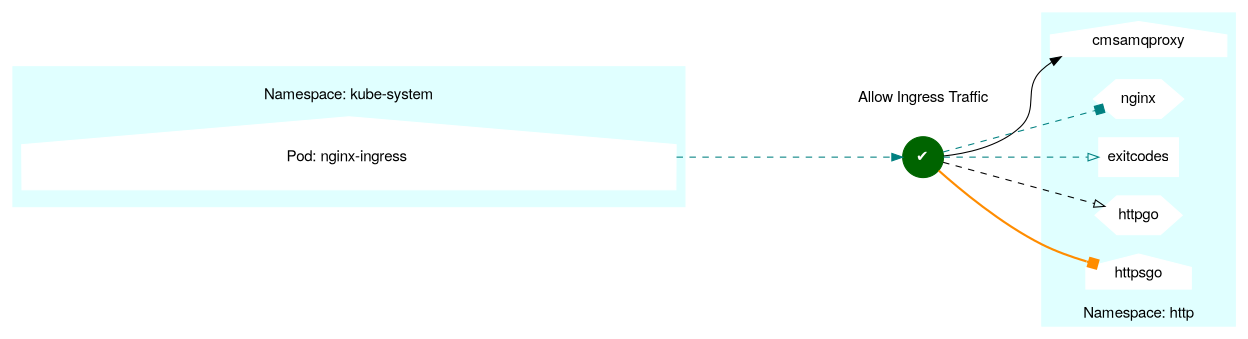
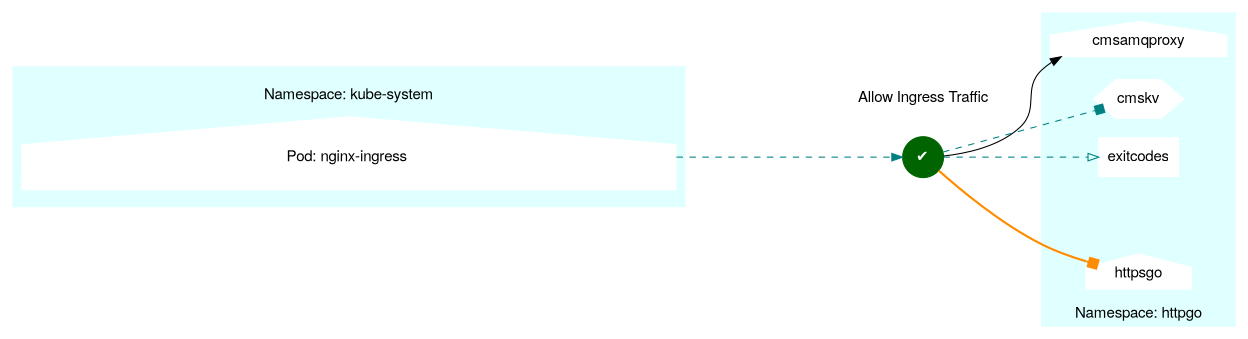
(1139, 99) -> (1139, 99)
(1139, 215) -> none
(1139, 314) -> (1139, 314)
